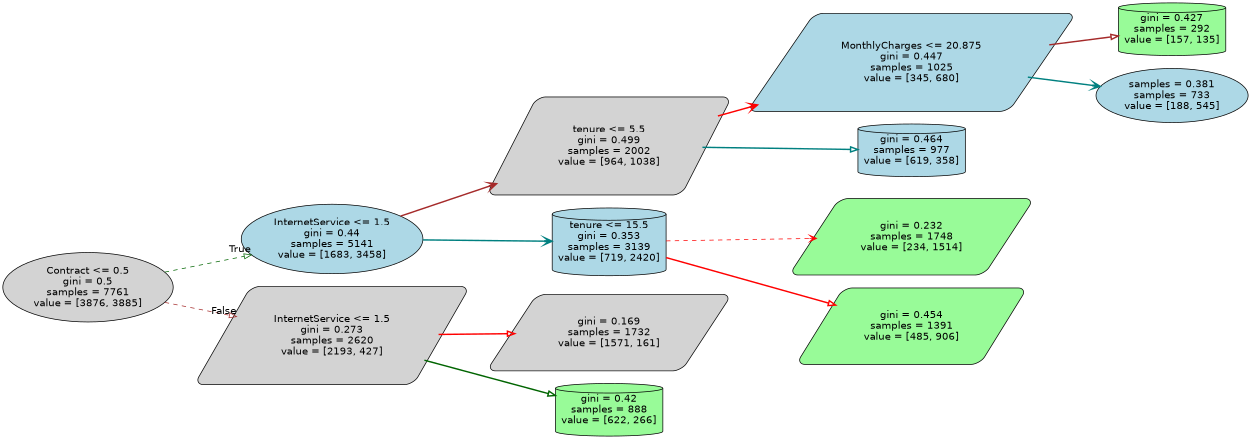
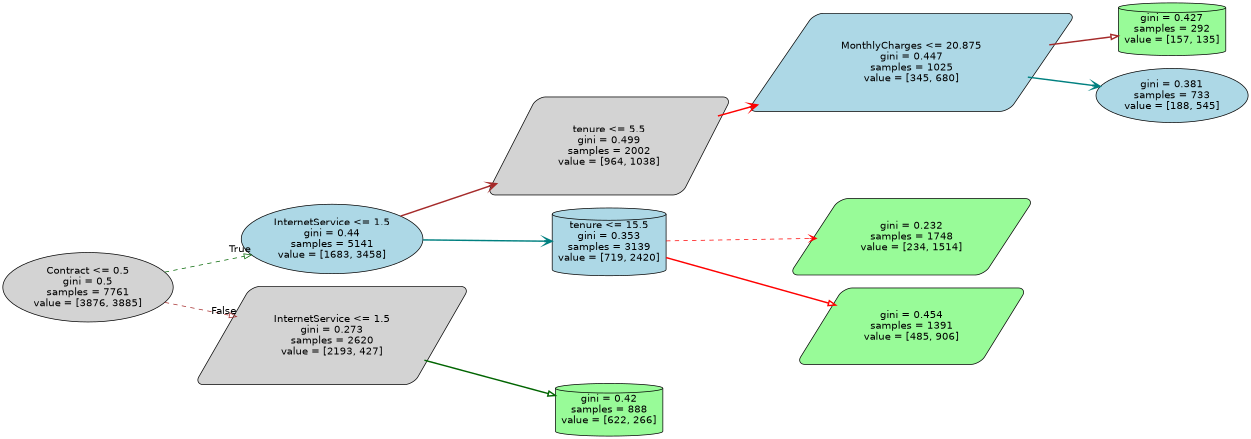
(1172, 96) -> (1172, 96)
(912, 150) -> none
(609, 333) -> none
